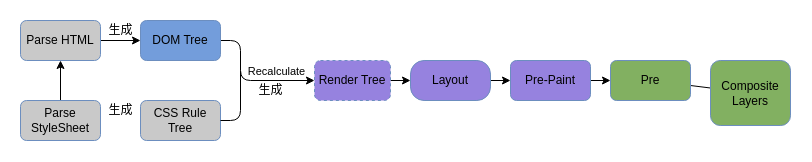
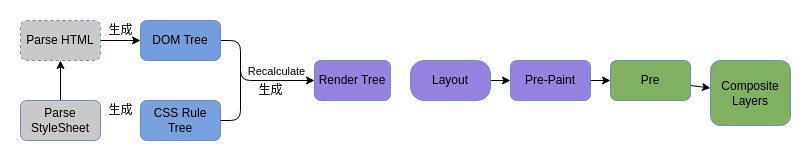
(61, 41) -> (61, 41)
(353, 81) -> (353, 81)
(397, 81) -> none
(704, 87) -> (702, 87)
(181, 121) -> (181, 121)
